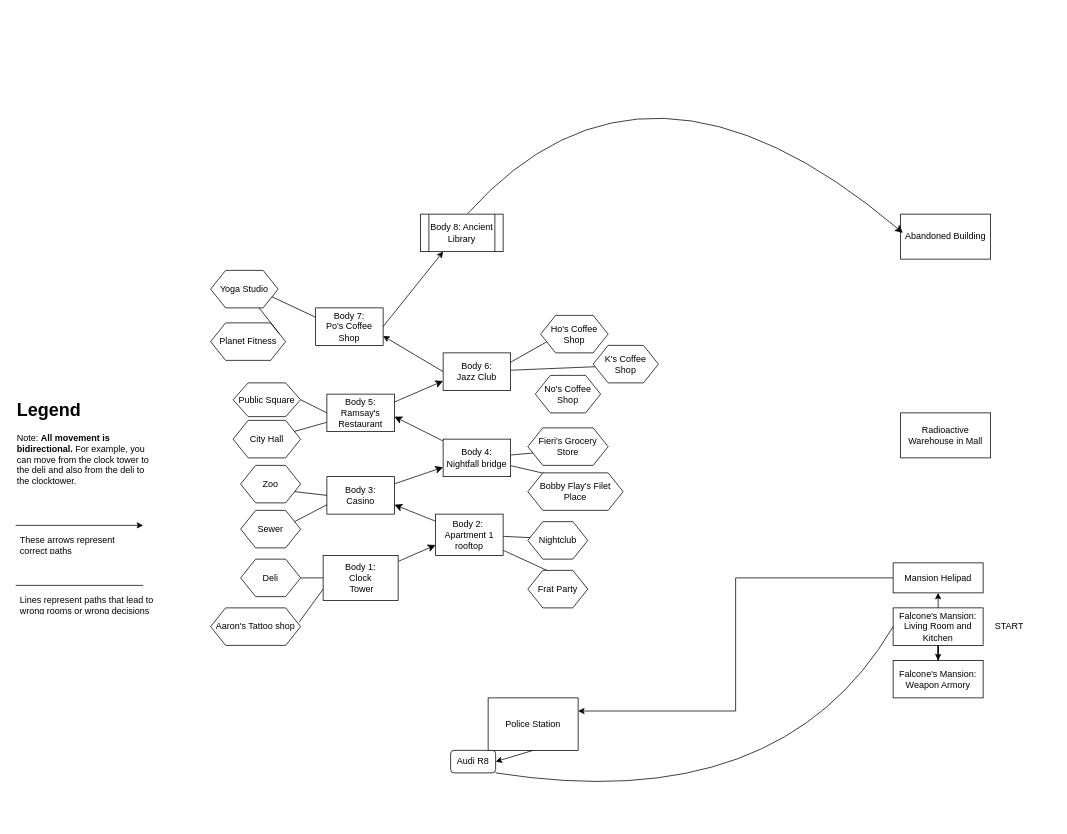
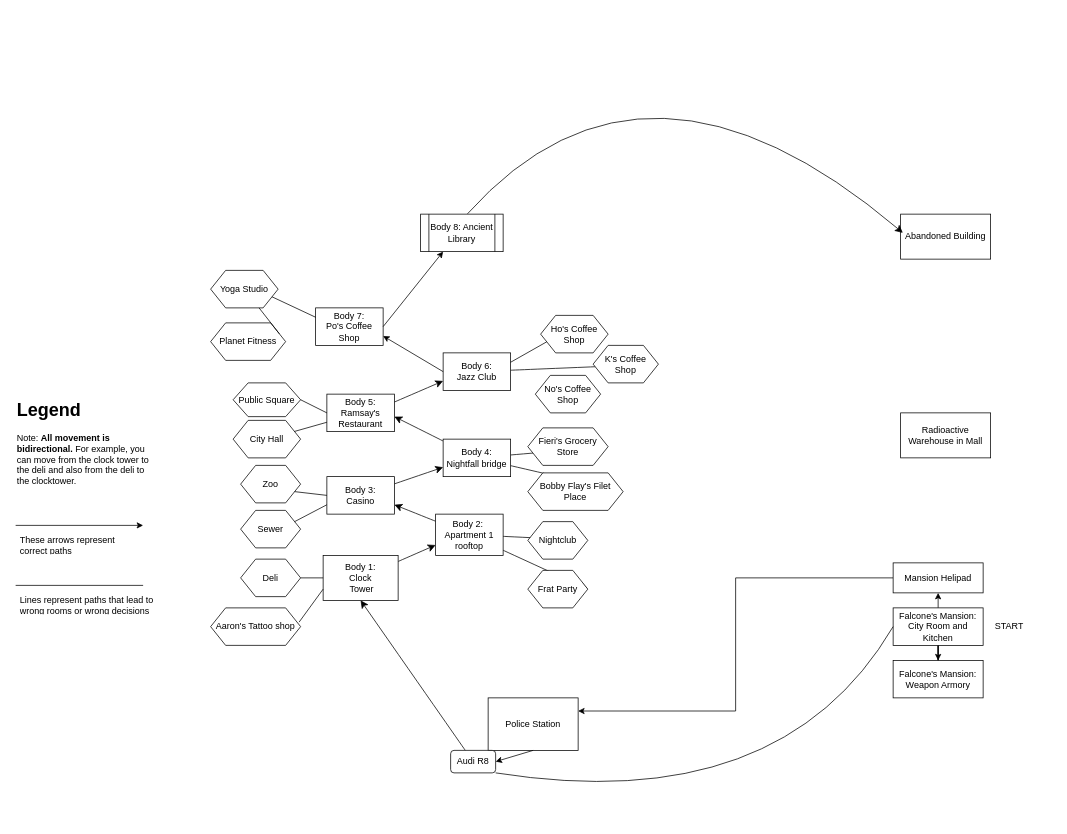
(938, 627) -> (938, 627)
none -> (414, 677)
